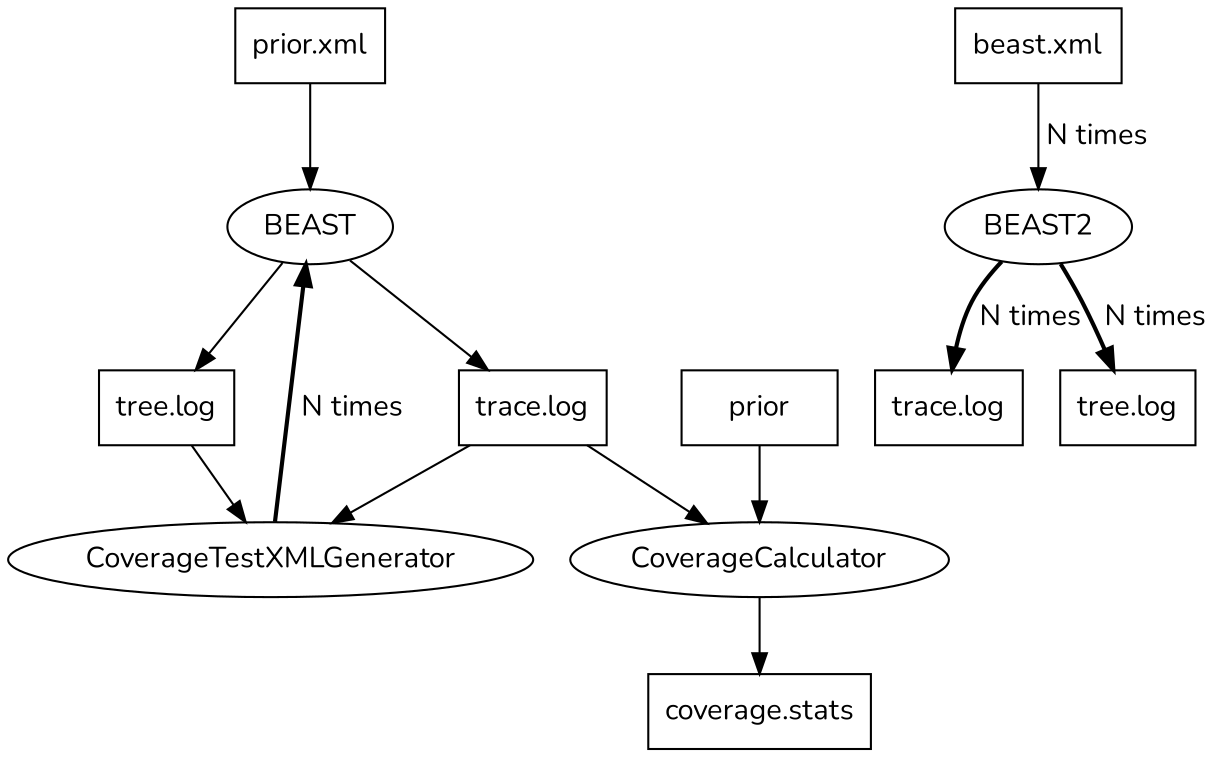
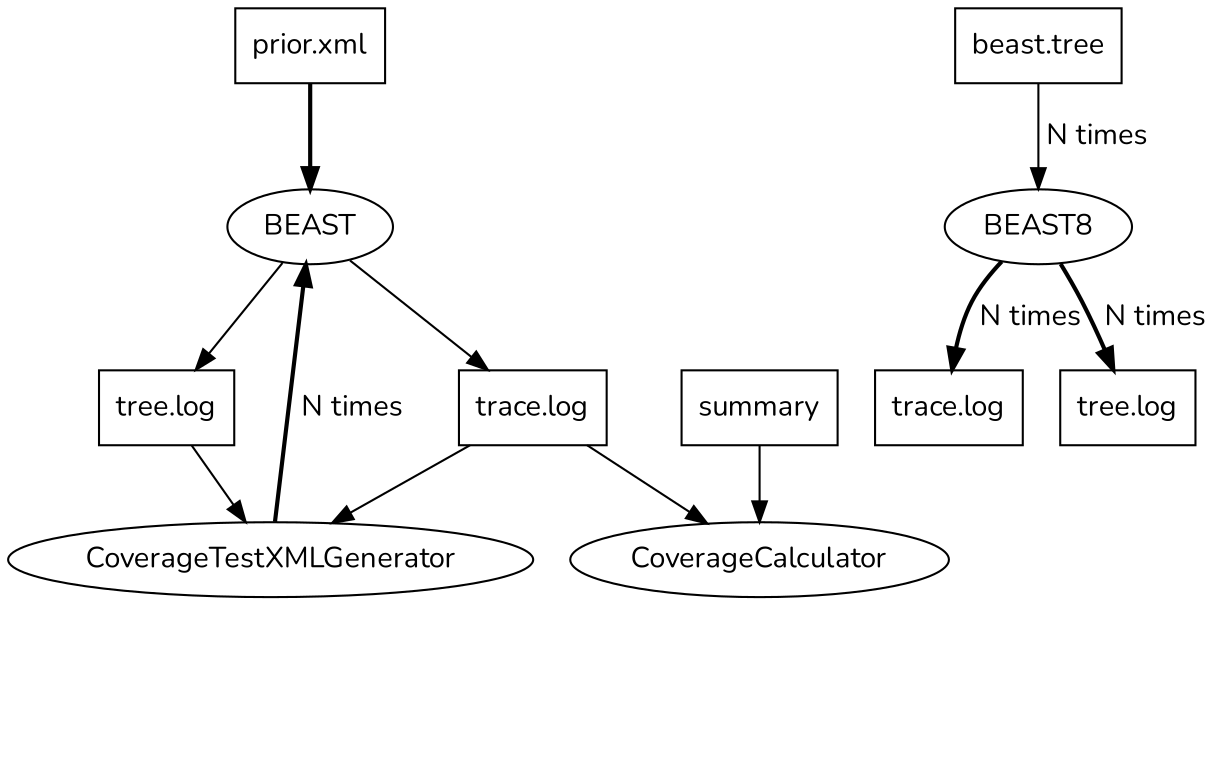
(1038, 46) -> (1038, 46)
(310, 126) -> (310, 126)
(1038, 227) -> (1038, 227)
(760, 408) -> (760, 408)
(760, 712) -> none
